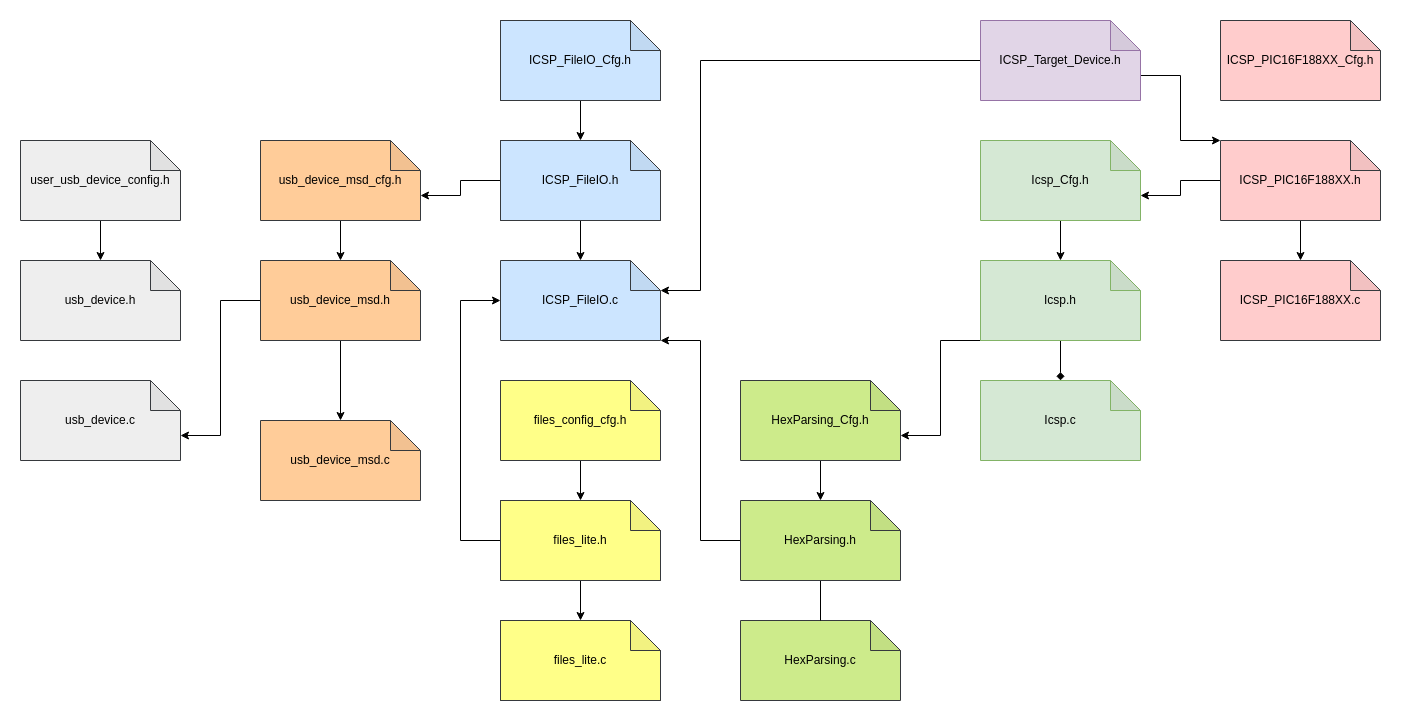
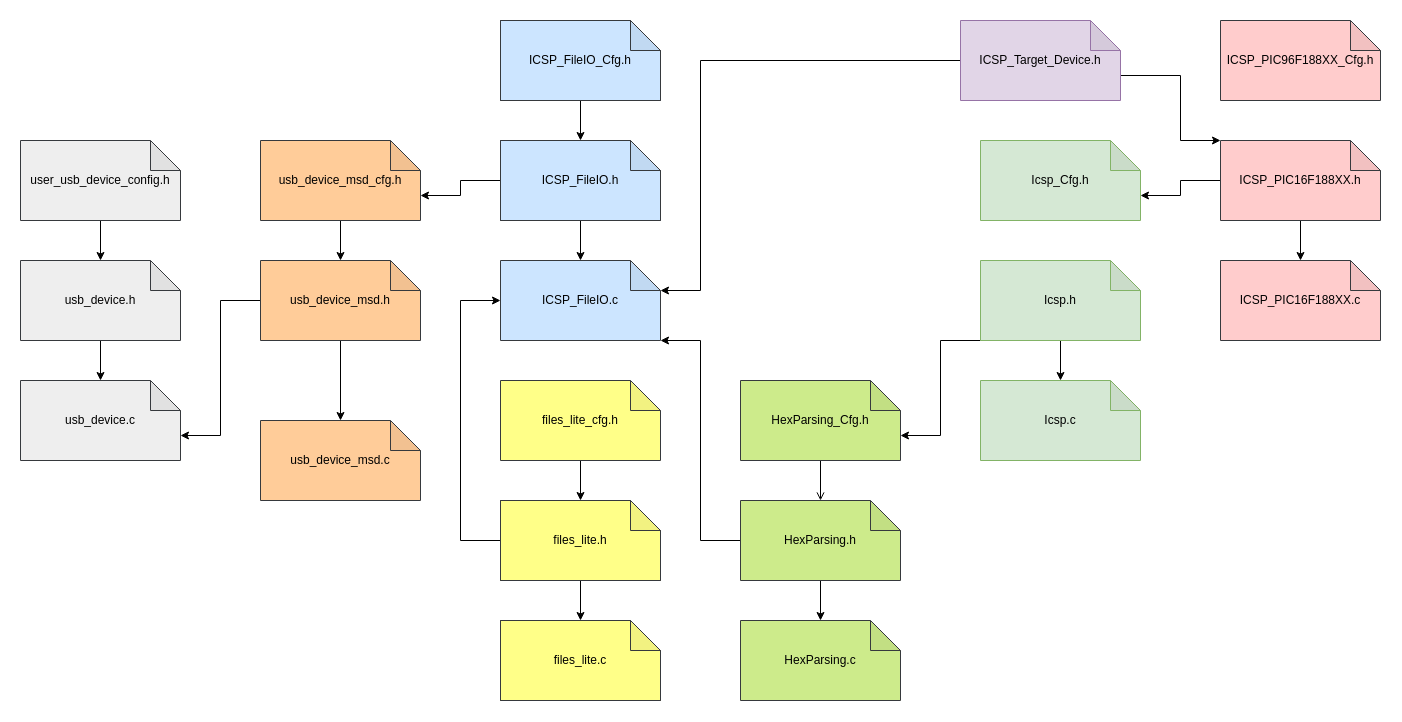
(1061, 61) -> (1041, 61)
(1301, 61) -> (1301, 61)
(1061, 237) -> none
none -> (101, 357)
(1061, 372) -> (1061, 372)
(581, 421) -> (581, 421)
(821, 492) -> (821, 494)
(821, 615) -> (821, 612)
